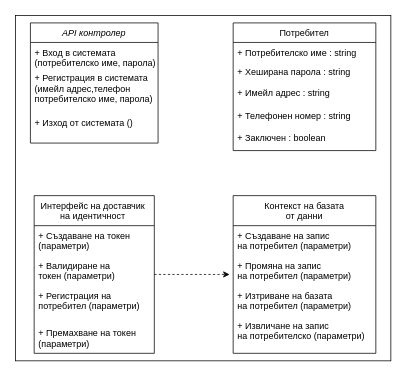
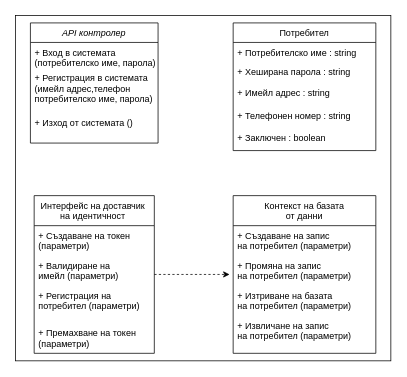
(74, 266) -> (74, 266)
(285, 326) -> (285, 326)
